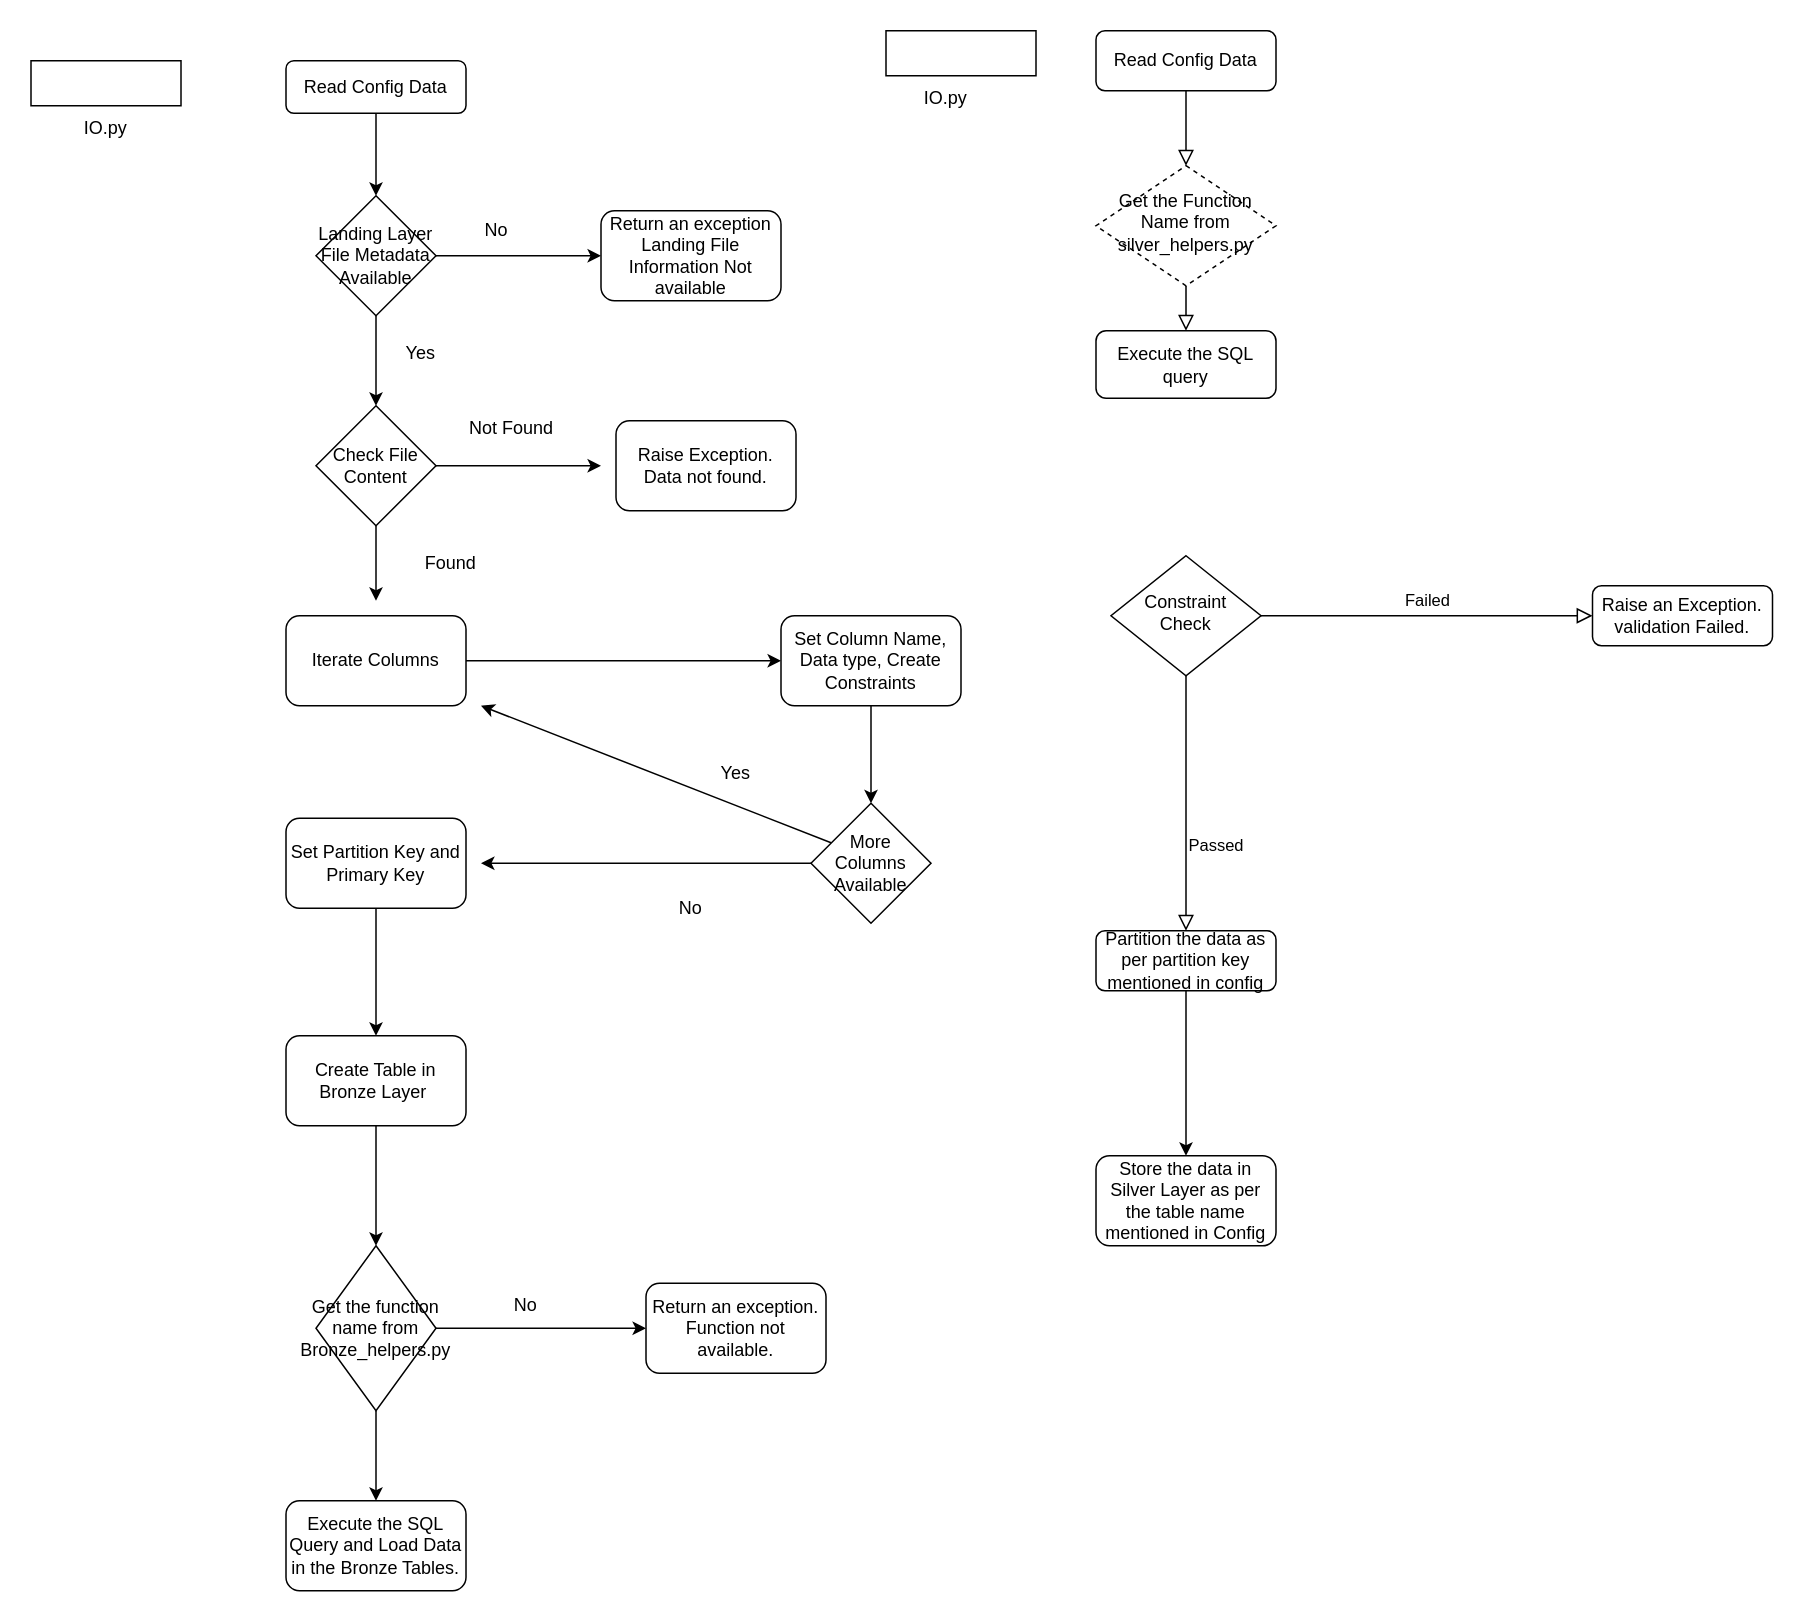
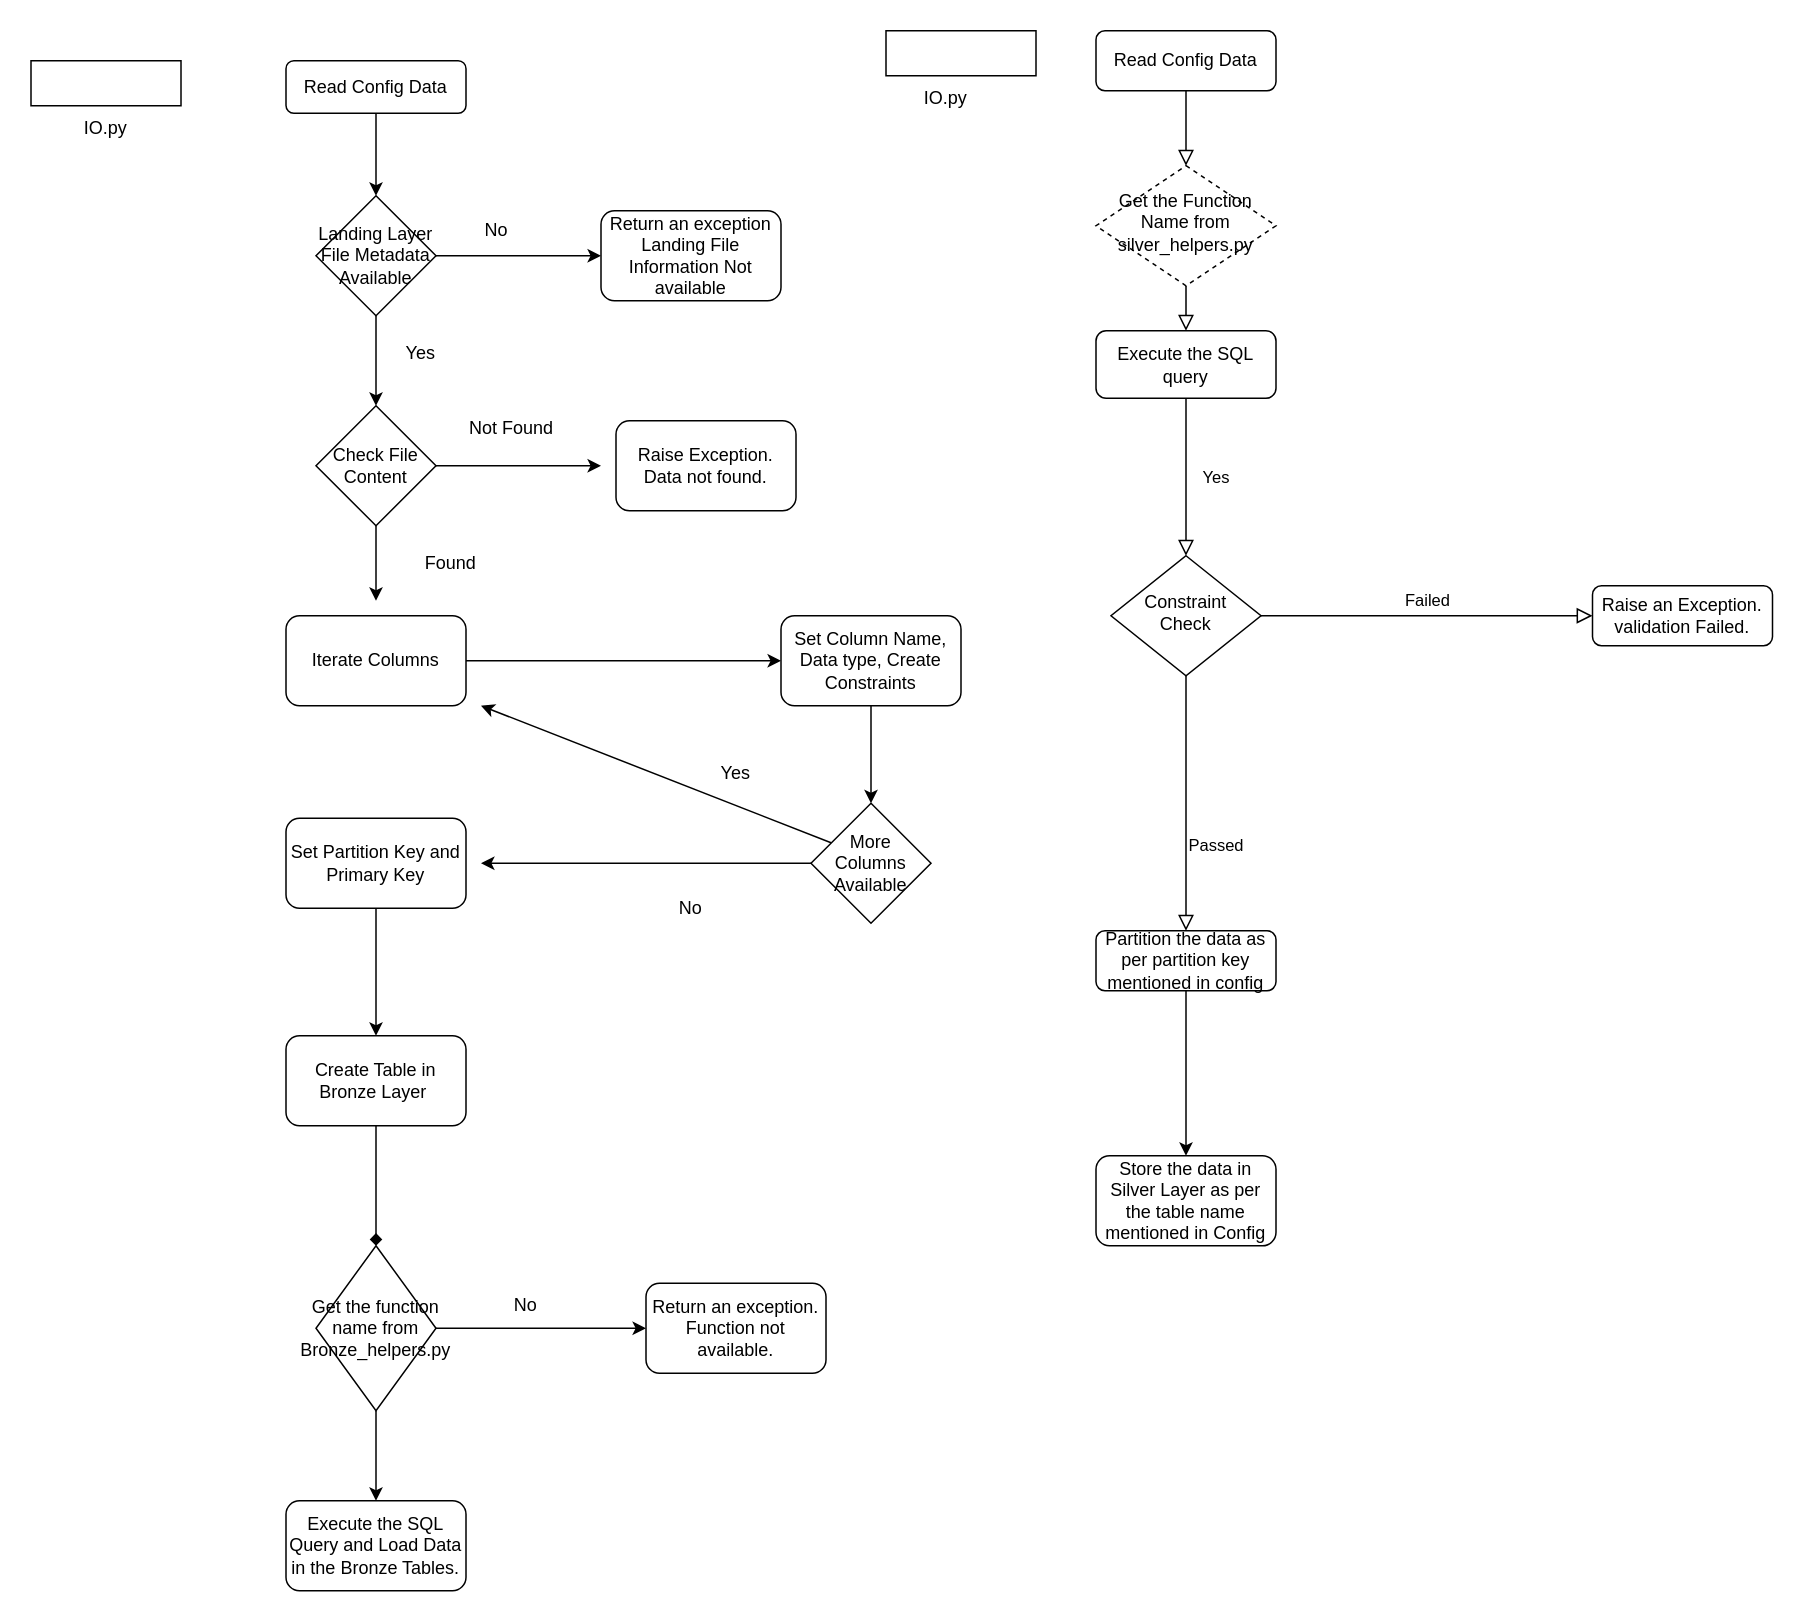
none -> (1186, 469)
(376, 1234) -> (376, 1233)
